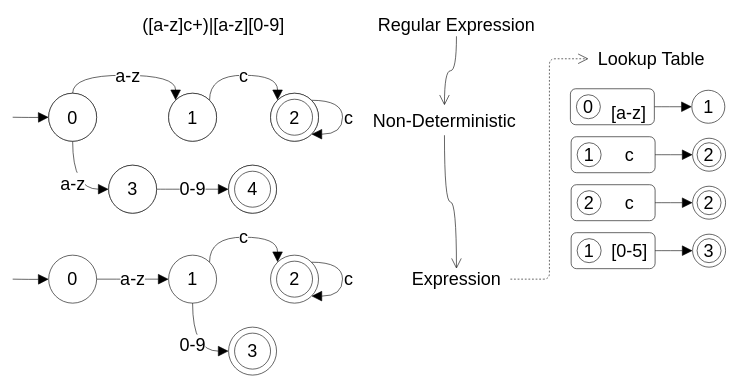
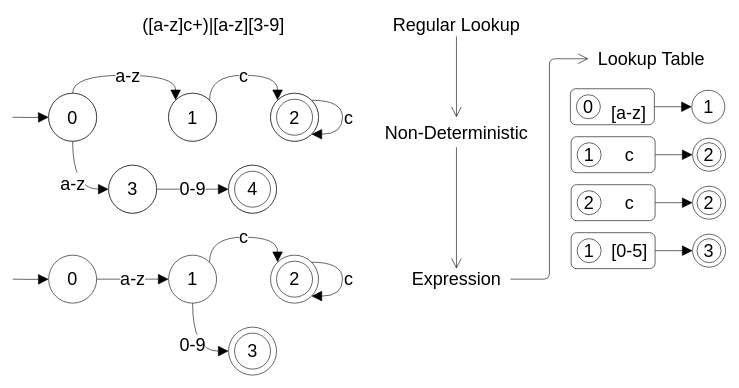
(213, 24) -> (213, 24)
(456, 24) -> (456, 24)
(444, 120) -> (456, 132)
(549, 170) -> (549, 170)
